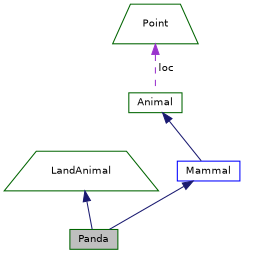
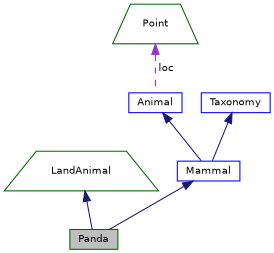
(155, 103) -> (155, 103)
none -> (236, 103)
